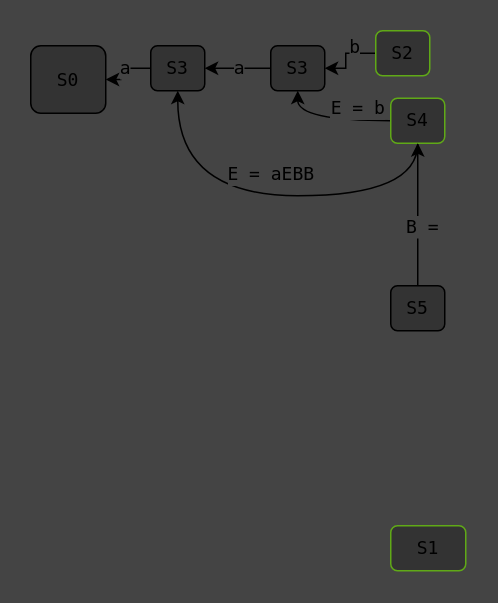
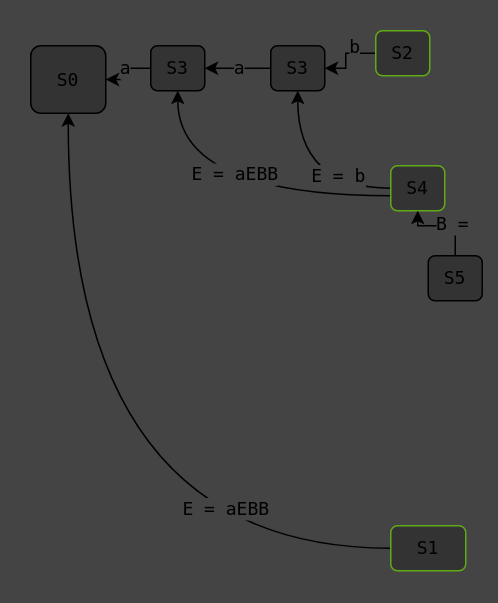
(418, 121) -> (418, 188)
(418, 308) -> (455, 278)
none -> (95, 330)
